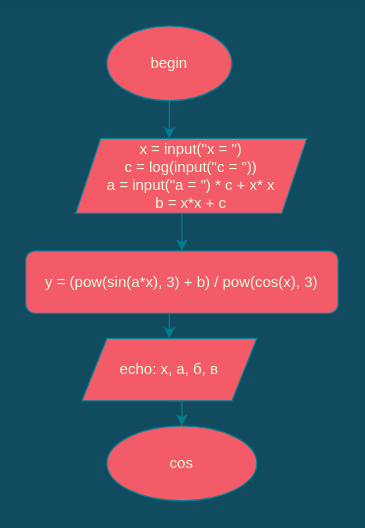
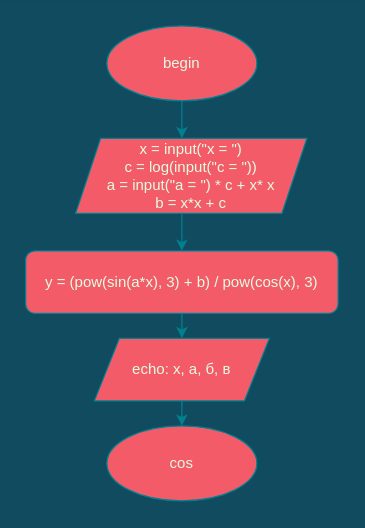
(169, 63) -> (182, 63)
(169, 369) -> (182, 369)
